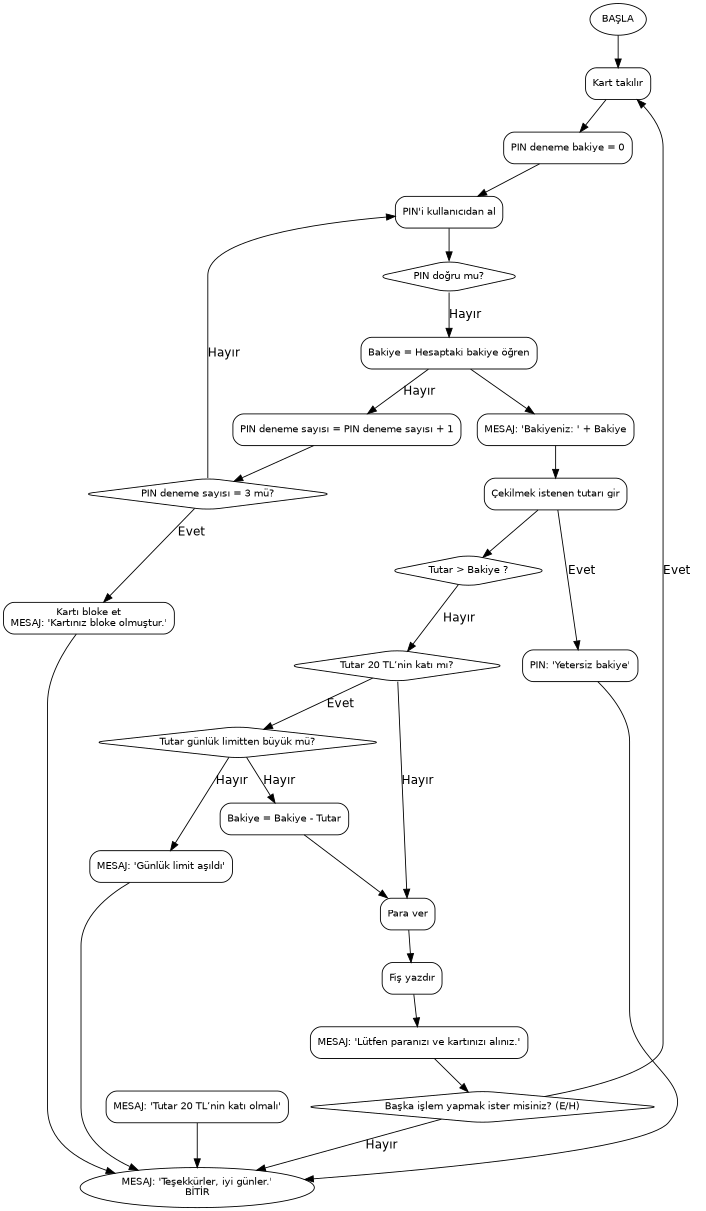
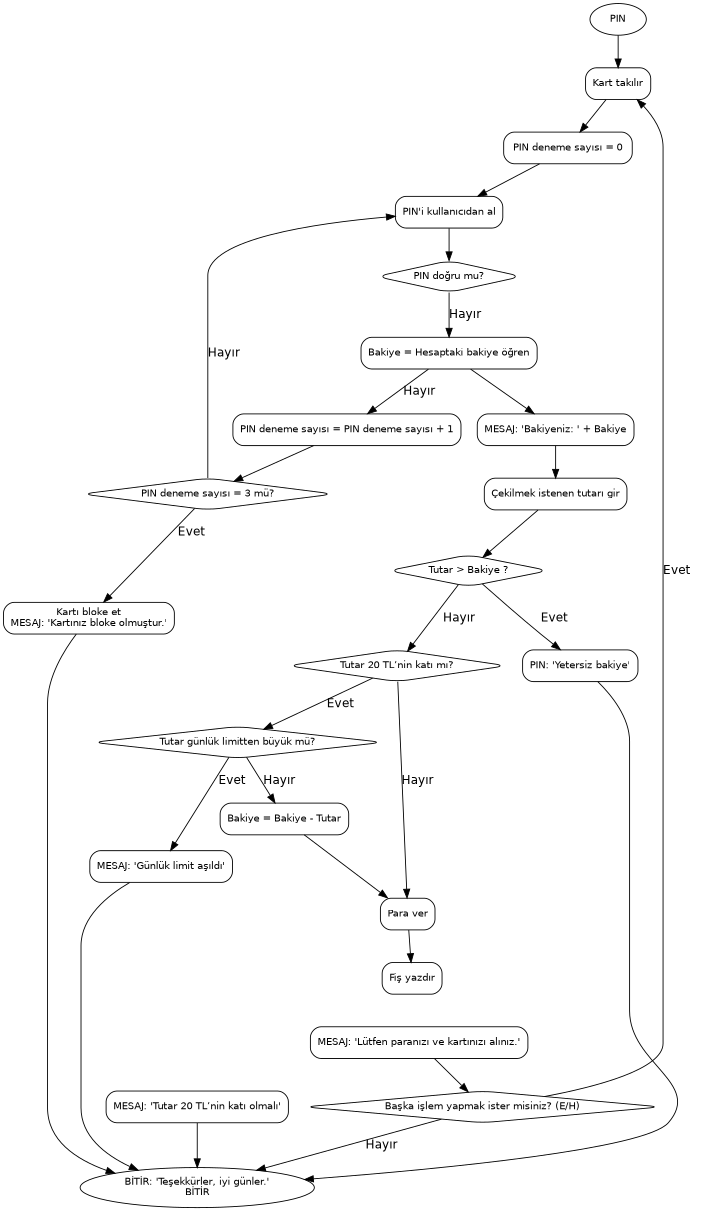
(618, 19) -> (618, 19)
(568, 148) -> (568, 148)
(567, 576) -> (517, 615)
(232, 781) -> (232, 781)
(415, 1006) -> none
(197, 1188) -> (197, 1188)
